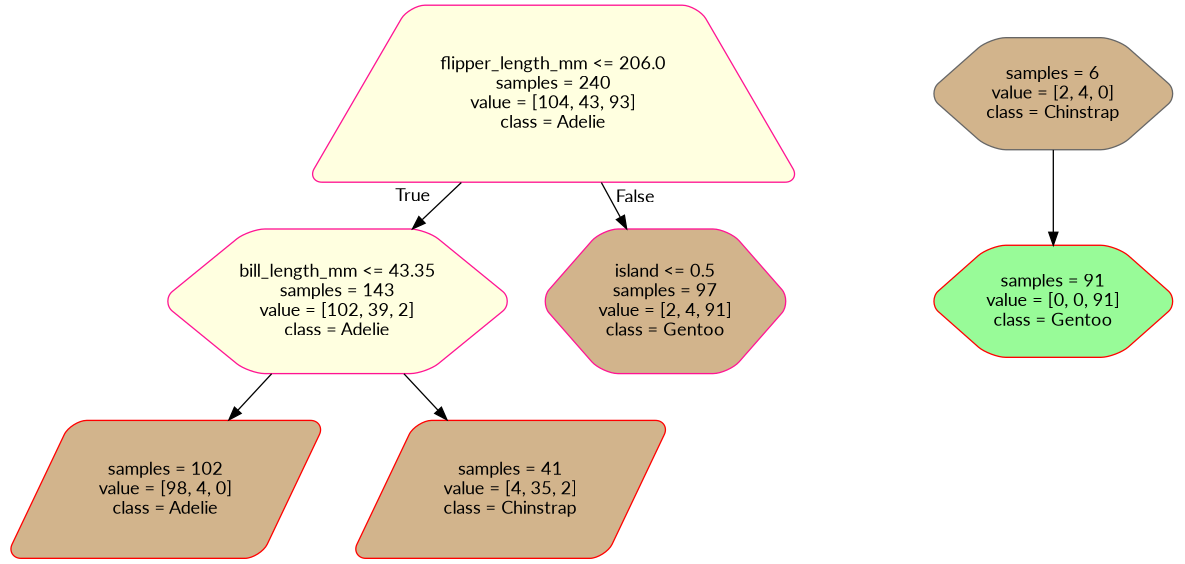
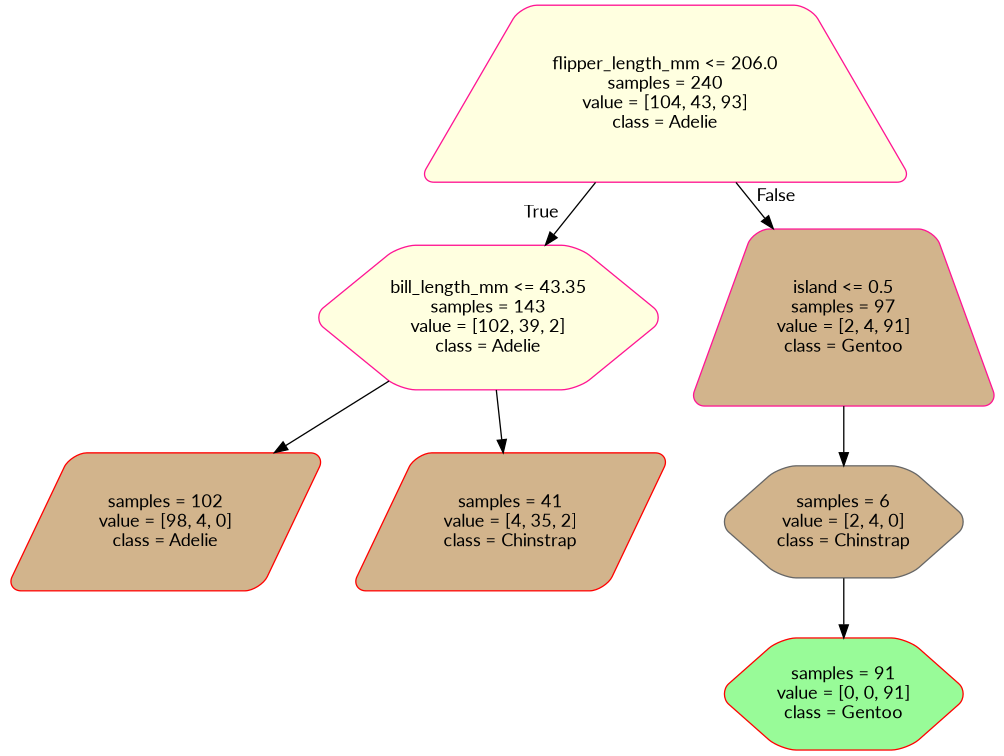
(665, 301) -> (844, 318)
none -> (844, 429)
